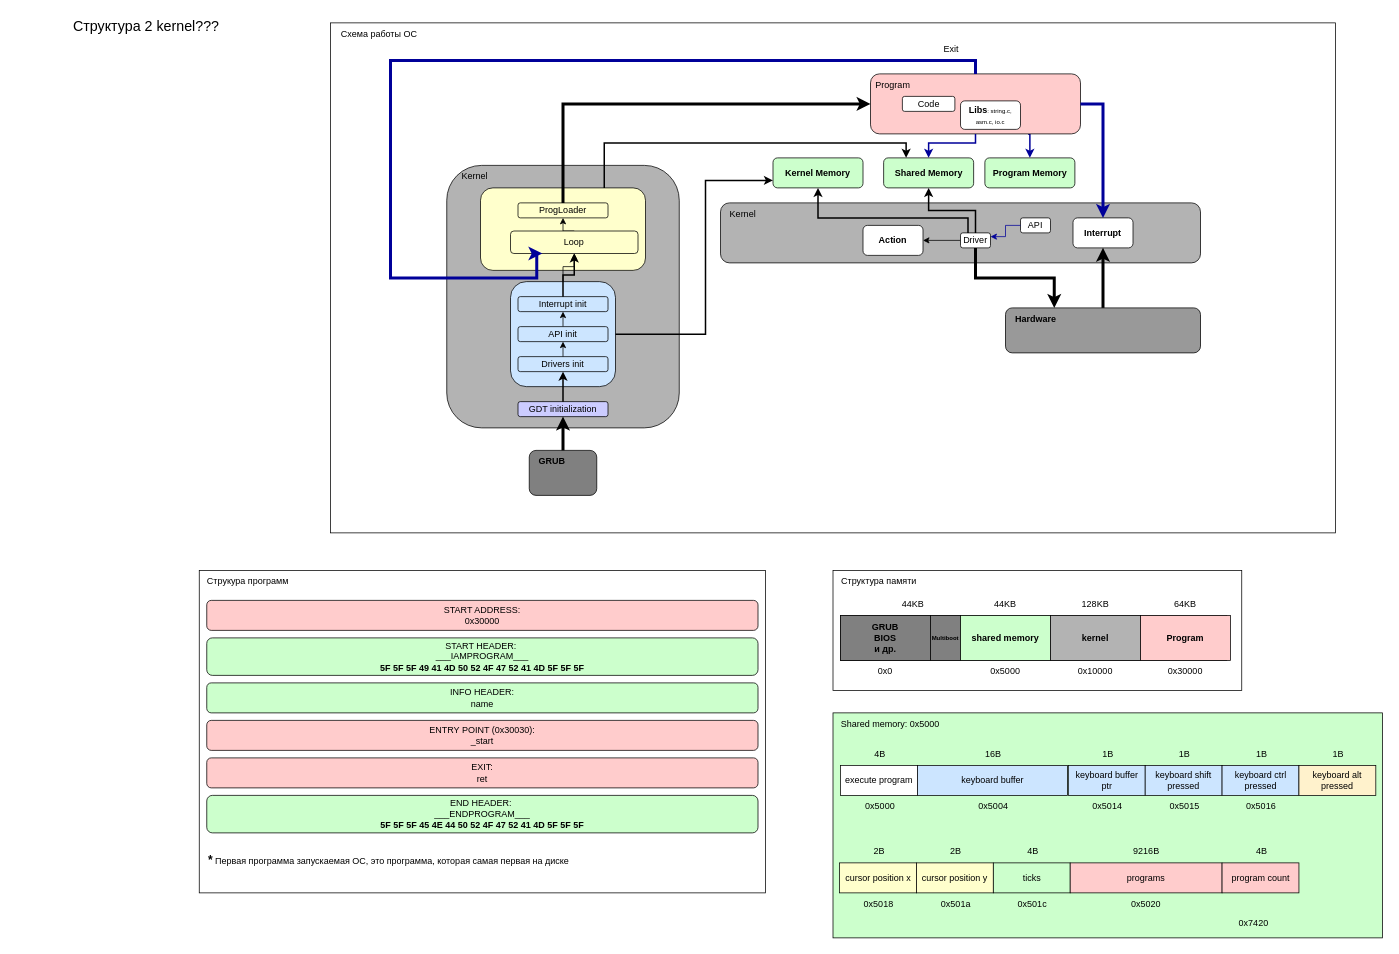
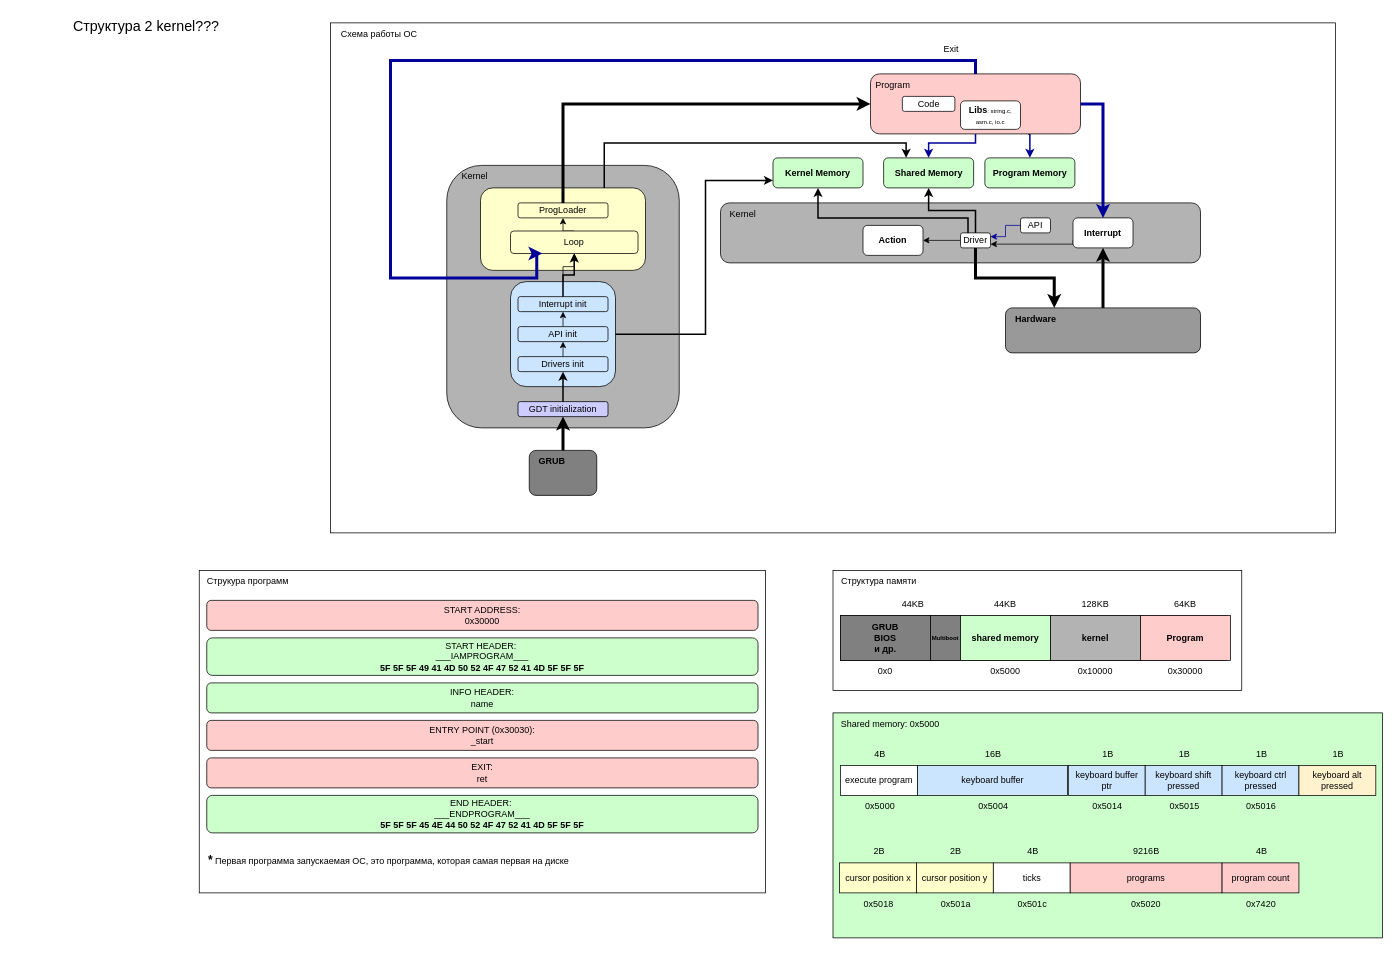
none -> (997, 244)
(1032, 878) -> (1032, 878)
(1254, 923) -> (1261, 904)
